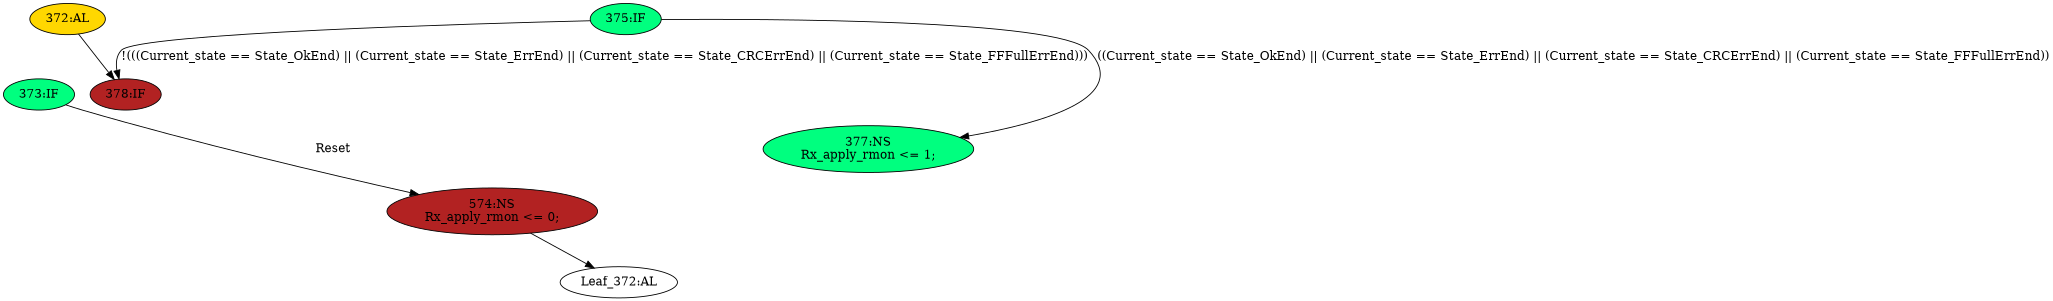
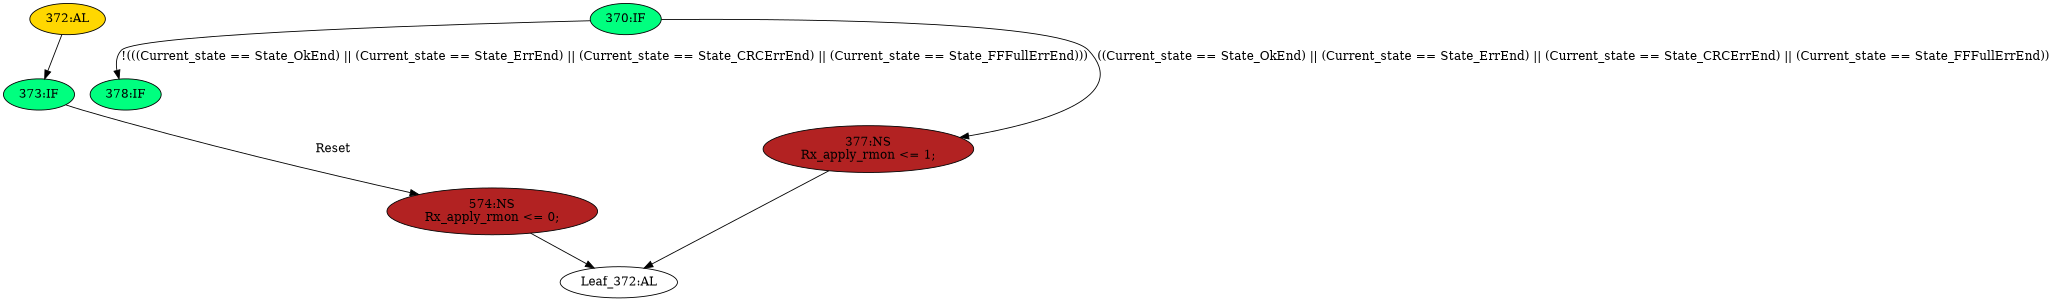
(626, 19) -> (626, 19)
(94, 53) -> (55, 53)
(126, 94) -> (126, 94)
(868, 149) -> (868, 149)
none -> (740, 217)
